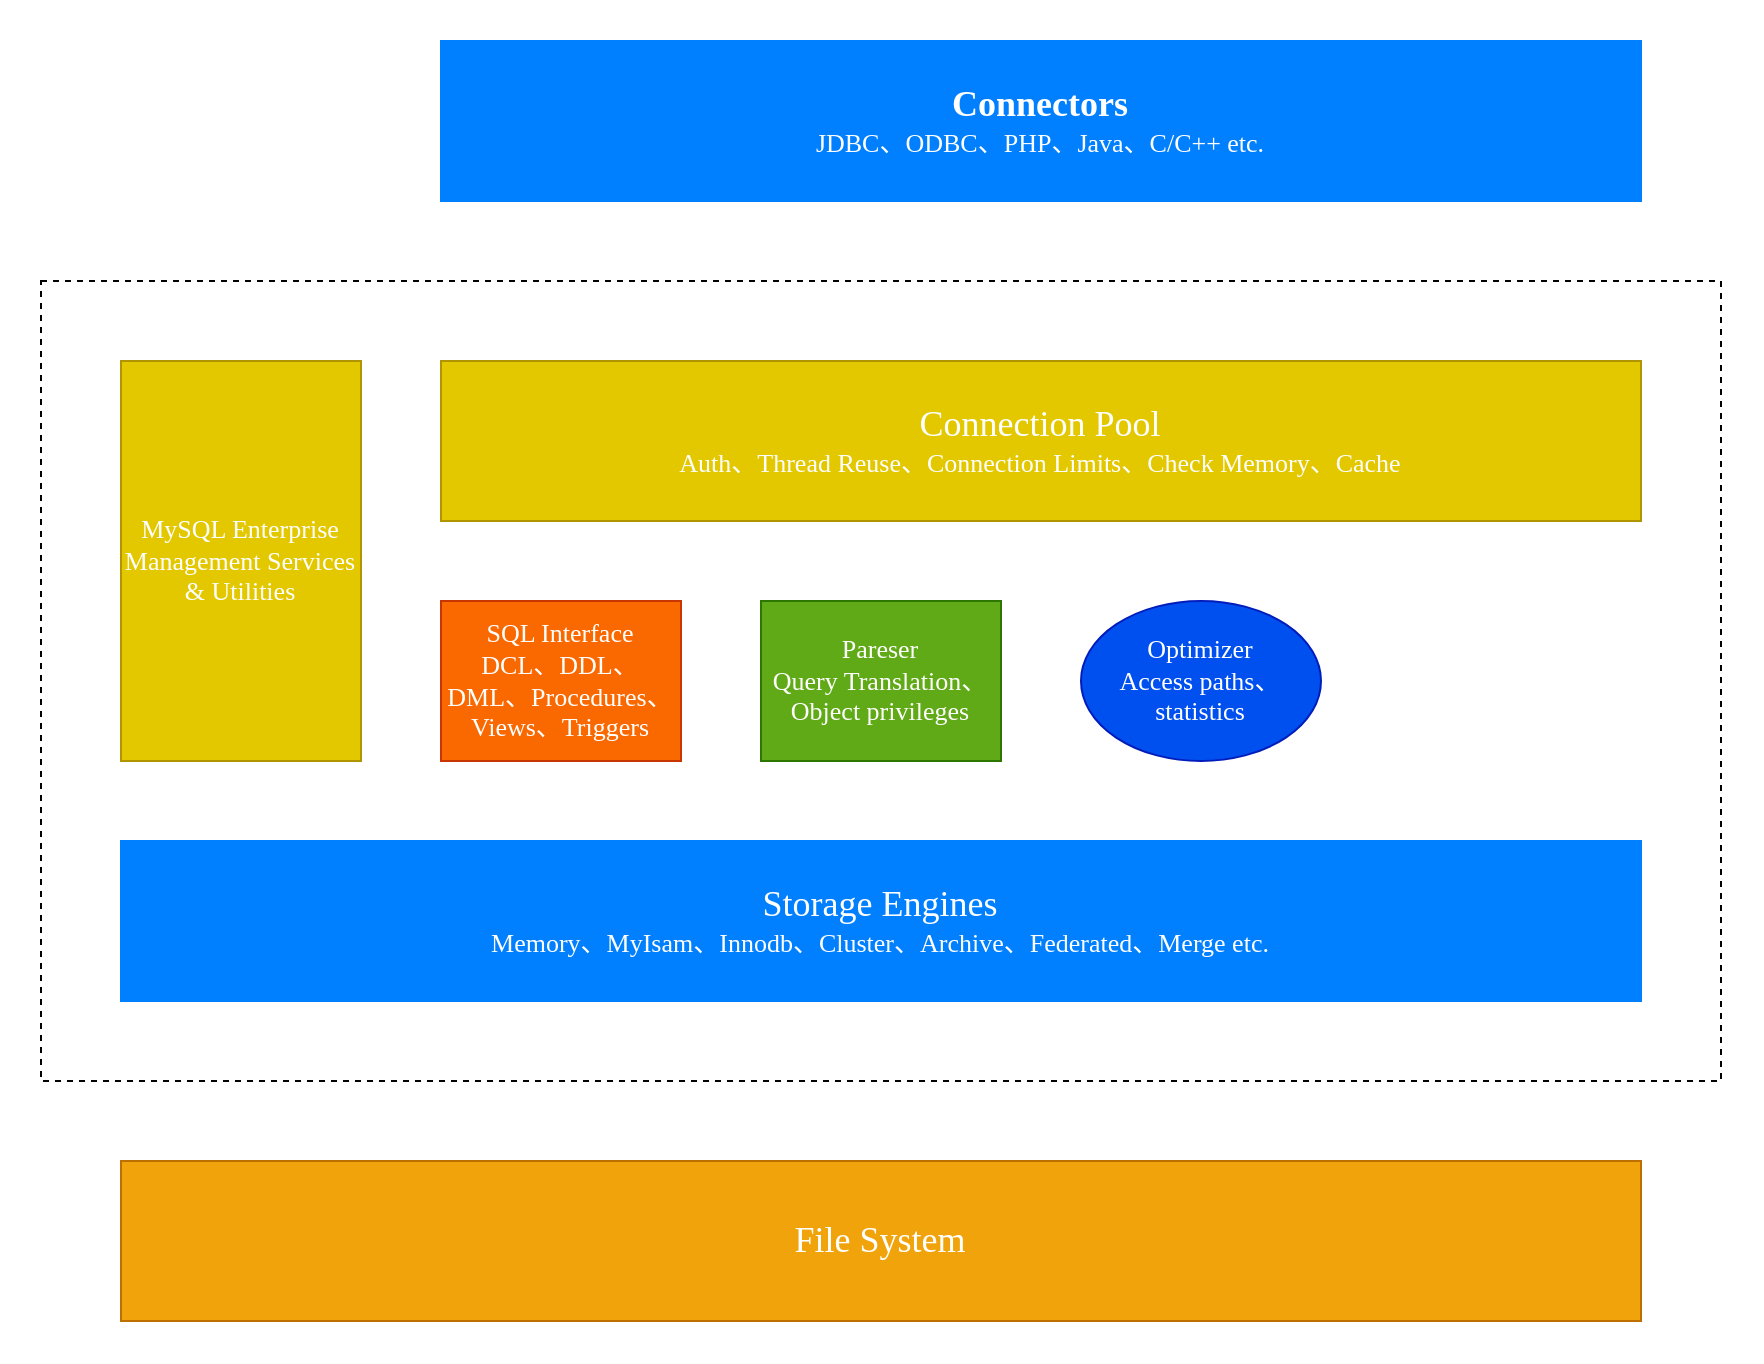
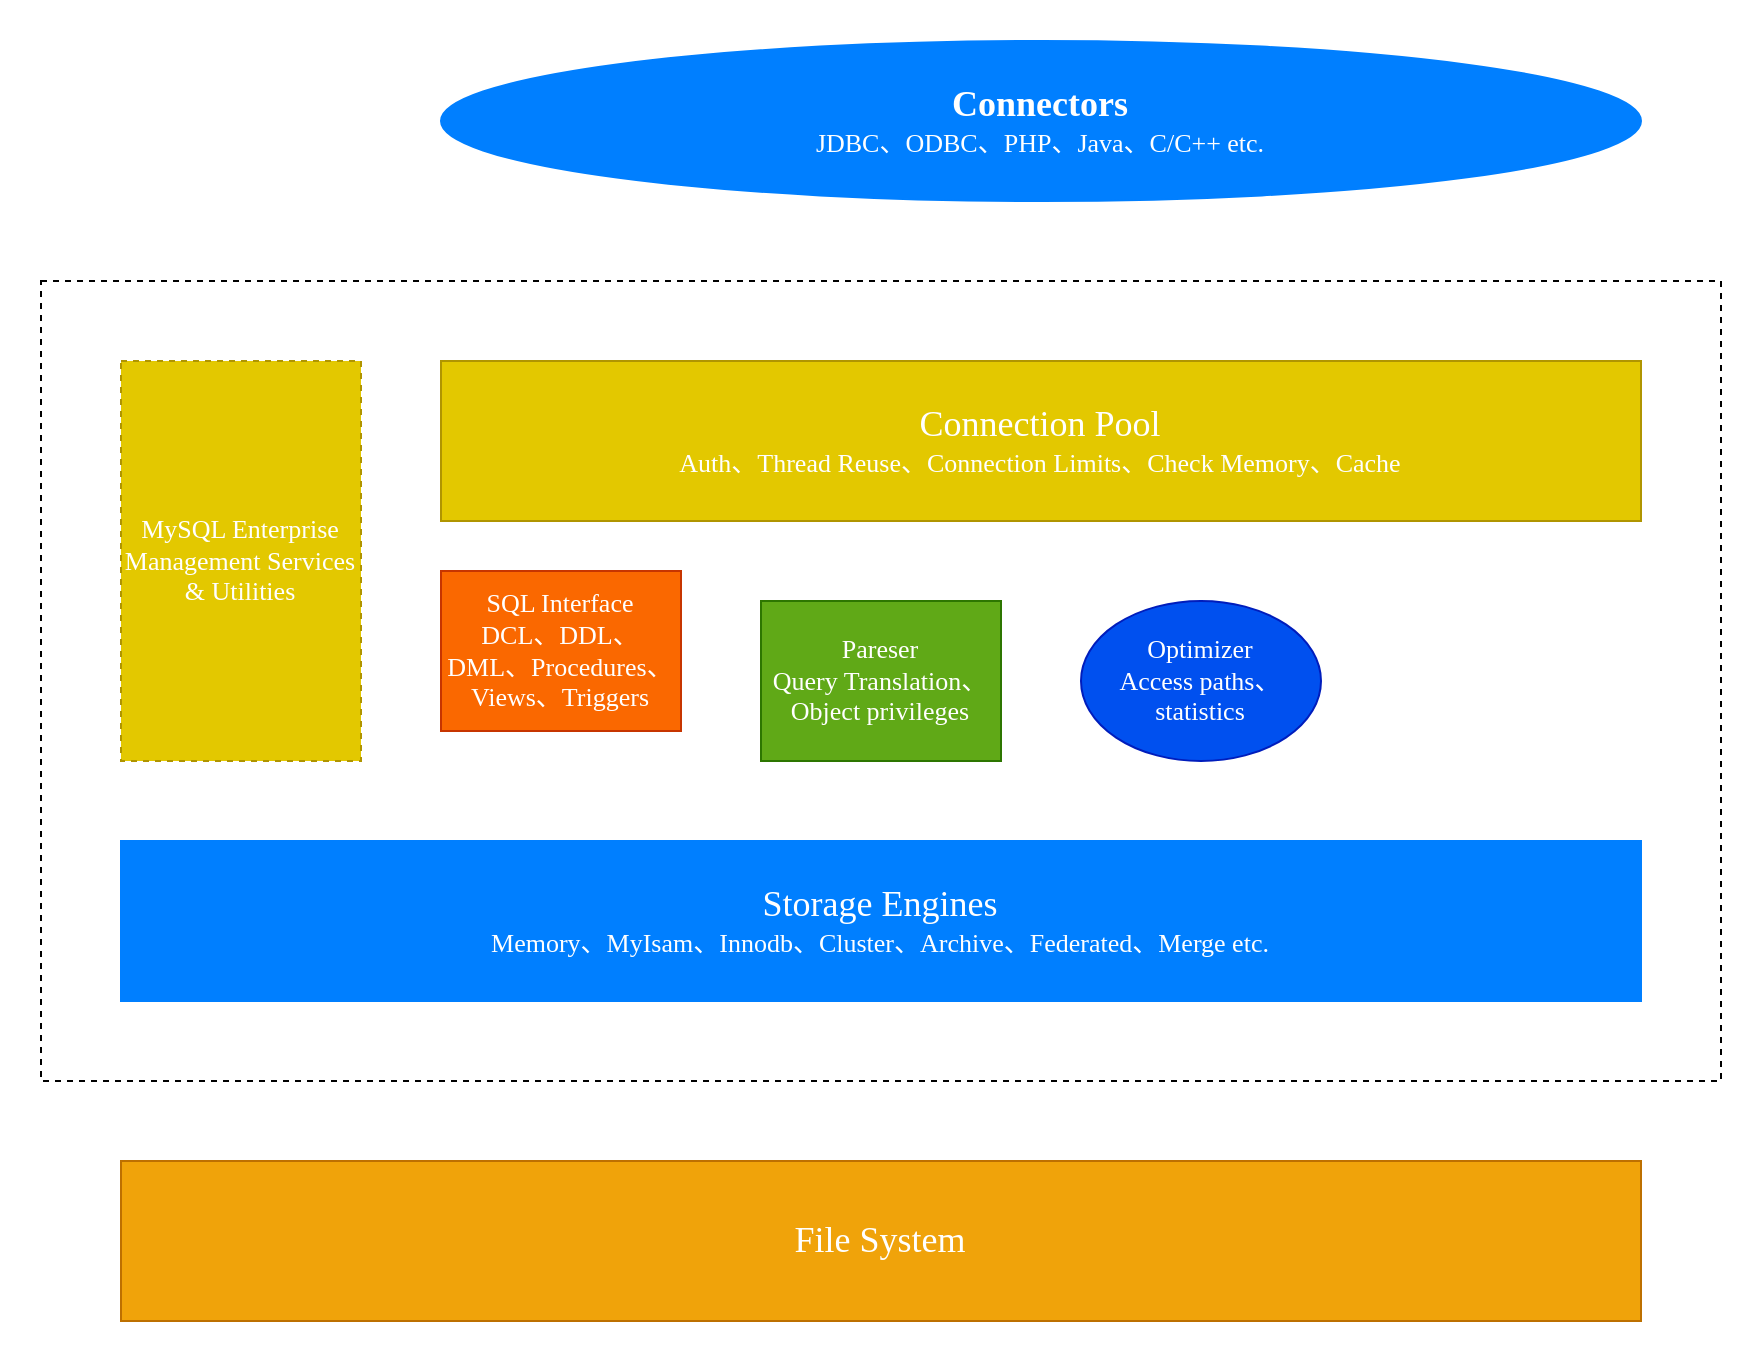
(1041, 121) -> (1041, 121)
(241, 561) -> (241, 561)
(561, 681) -> (561, 651)
